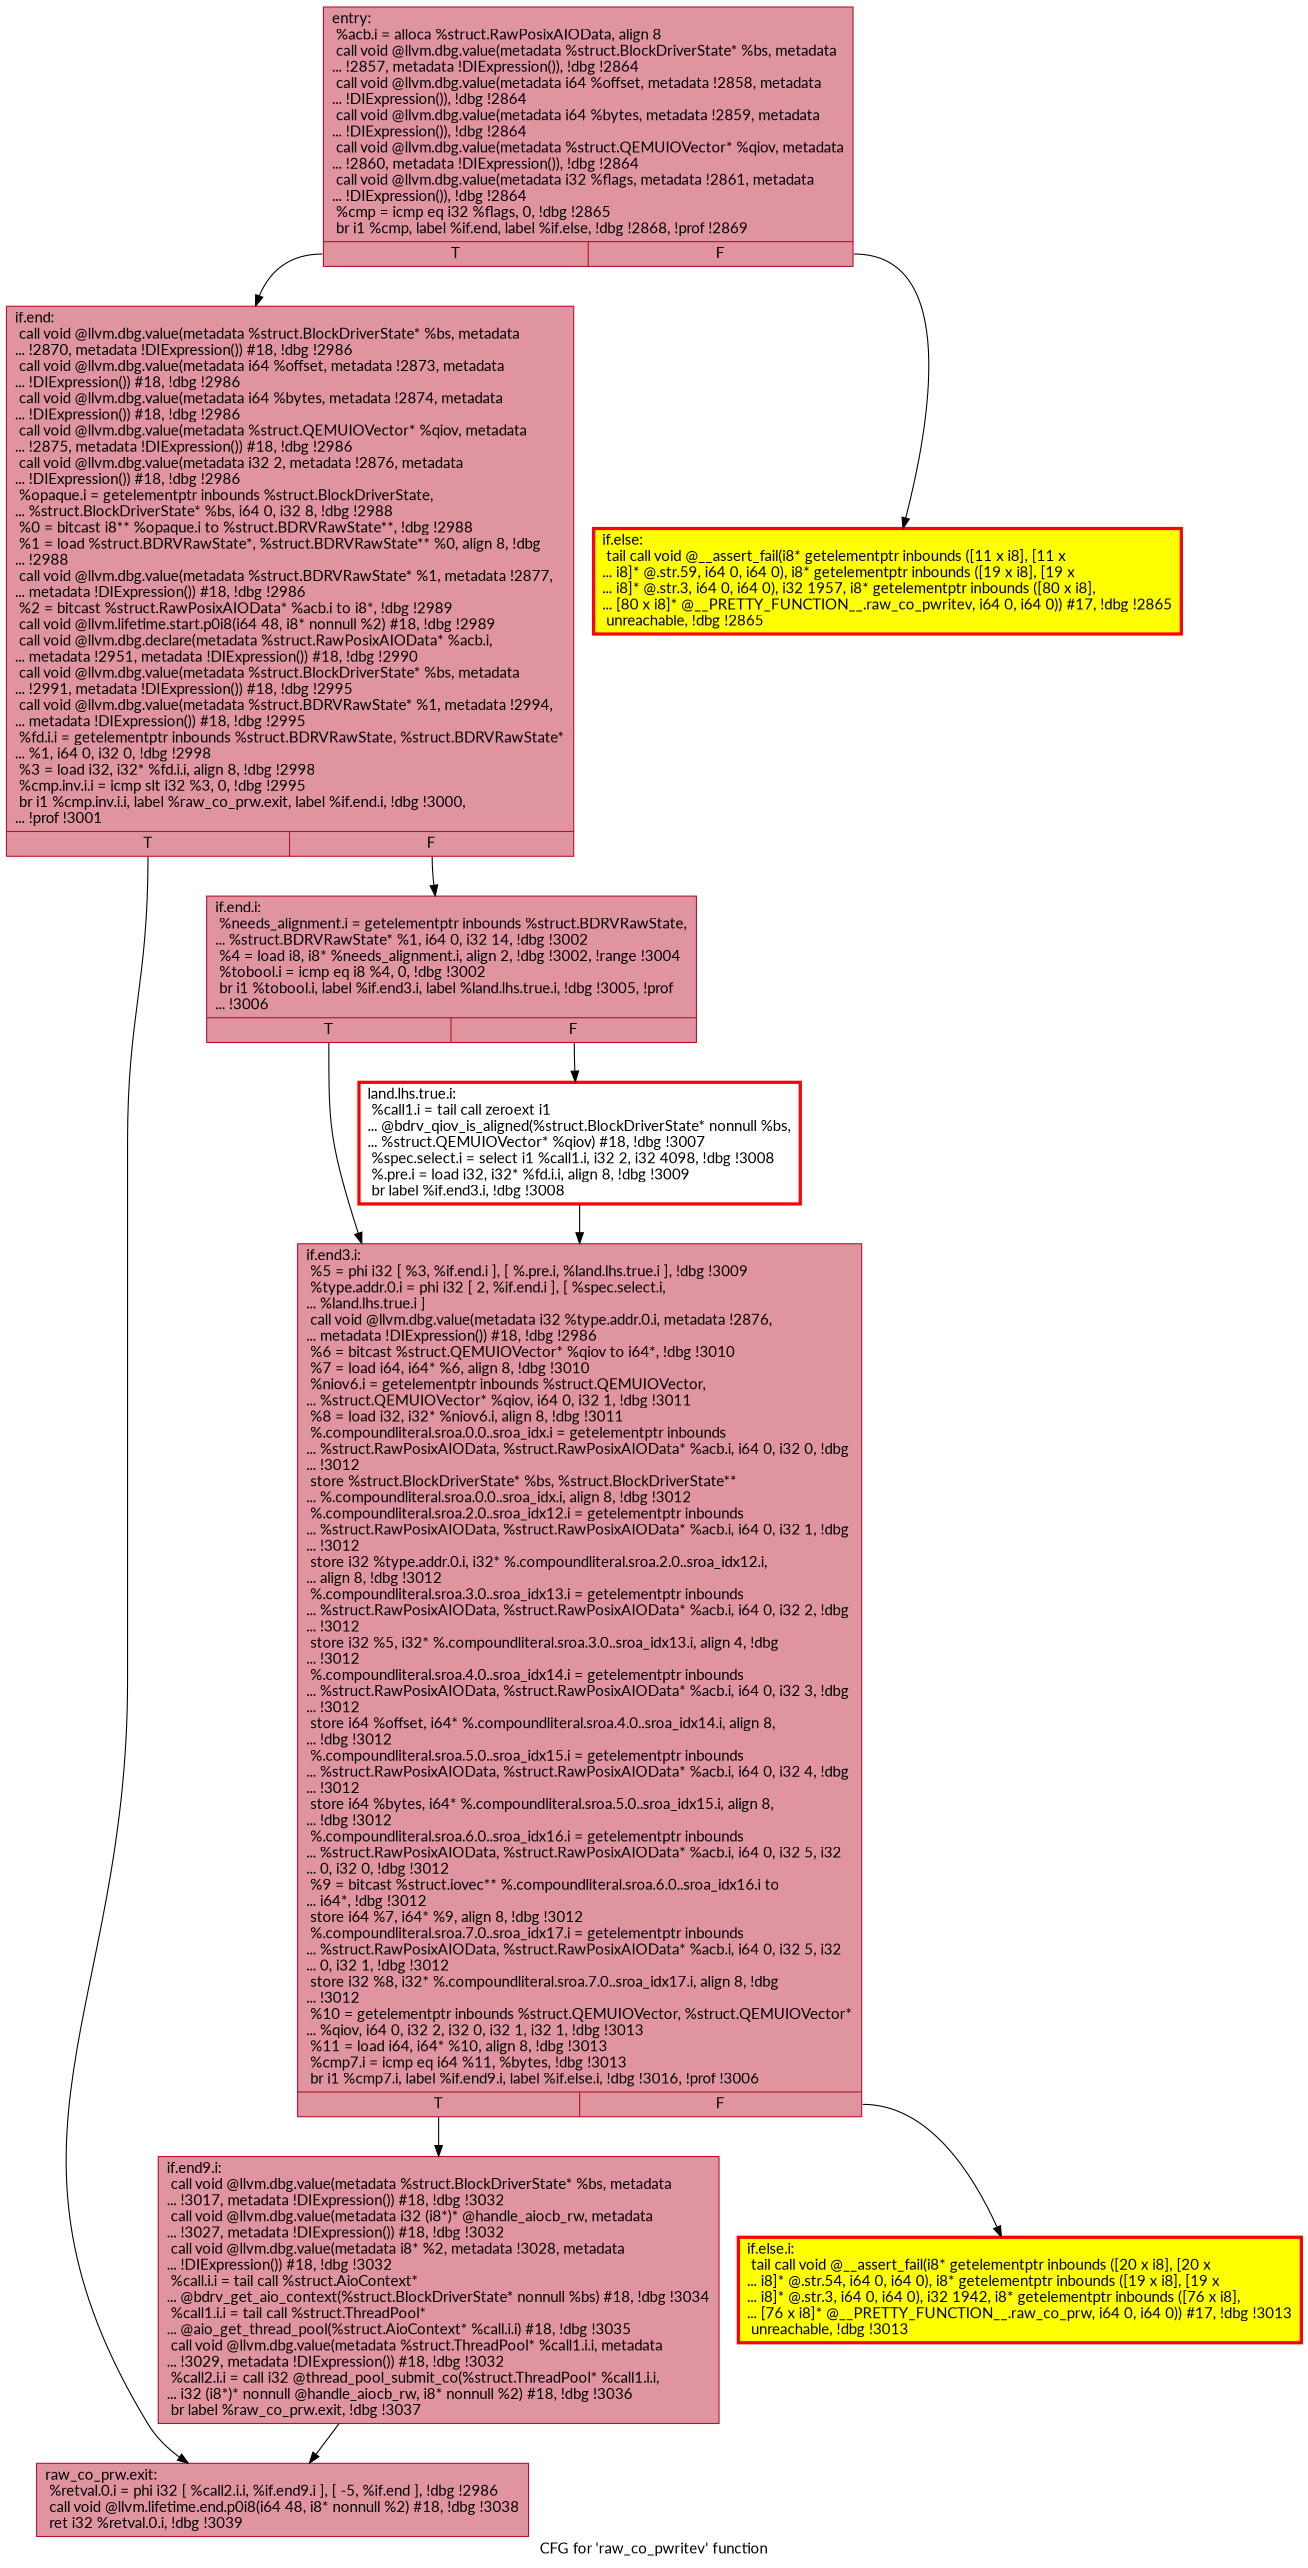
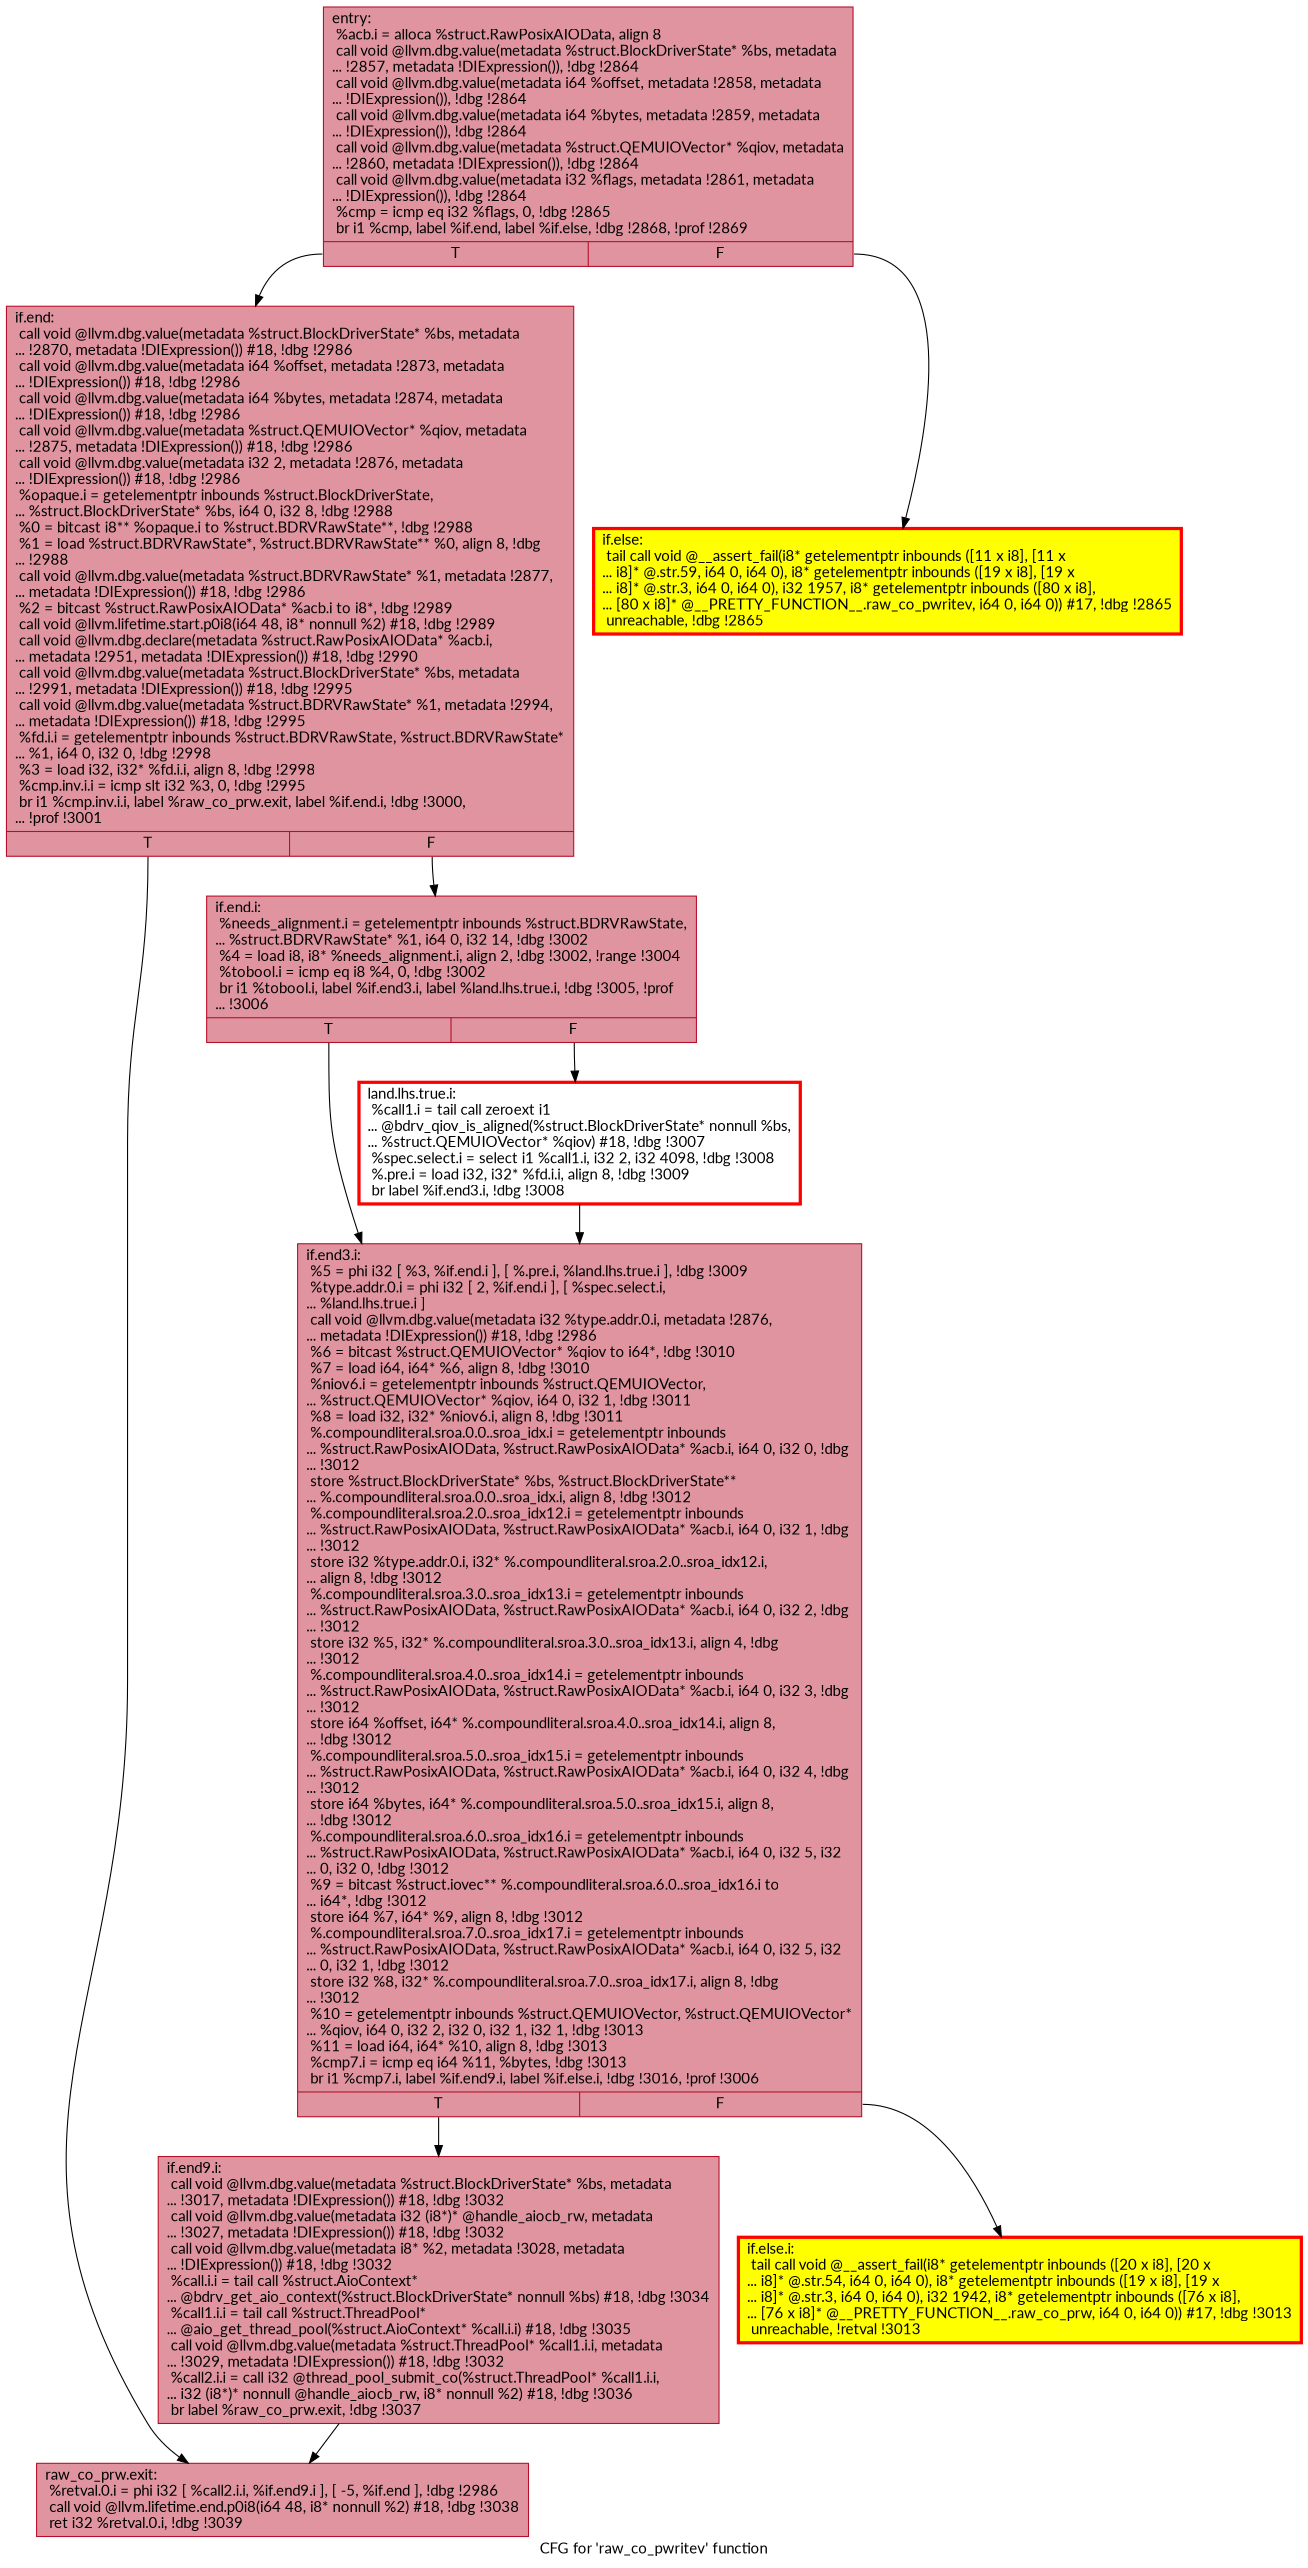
(828, 2330) -> (834, 2330)
